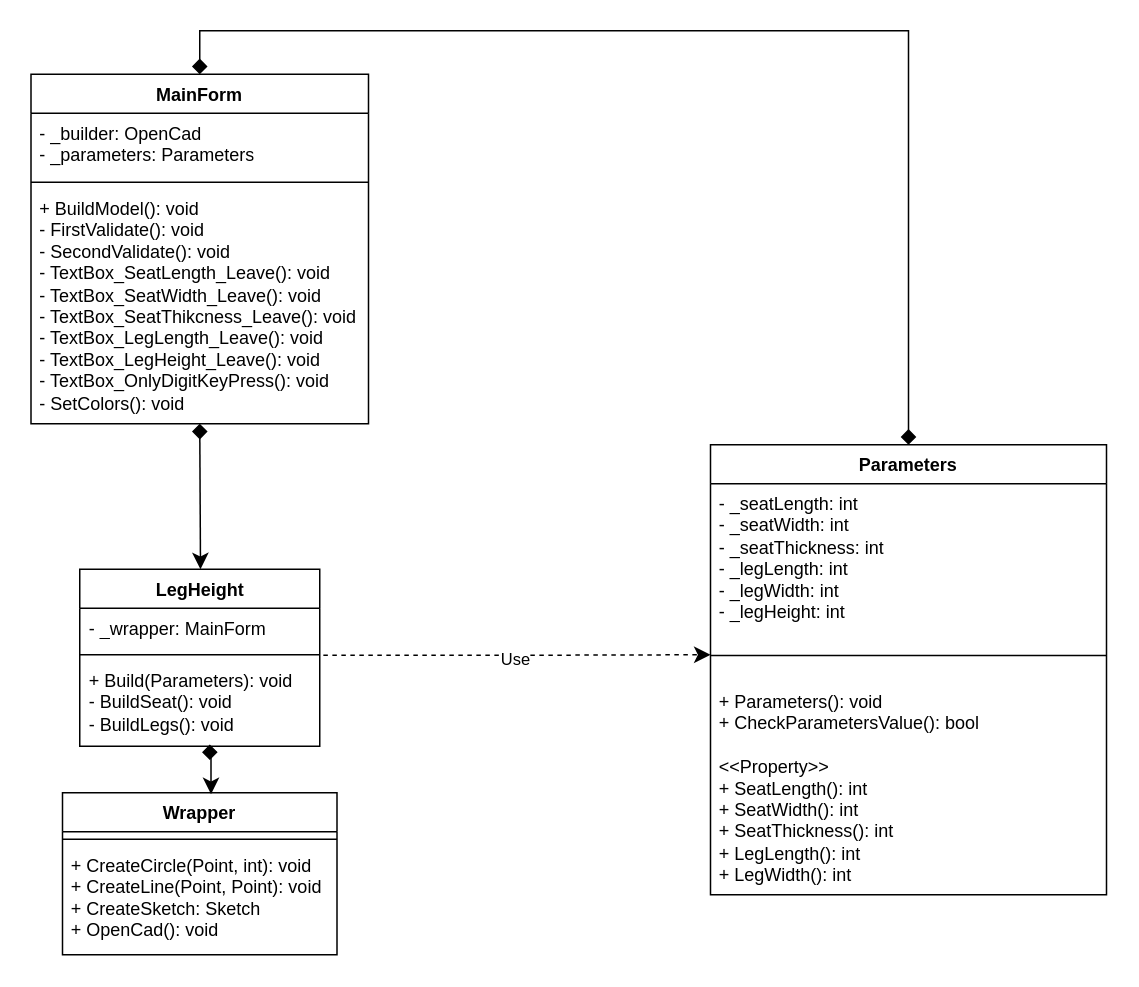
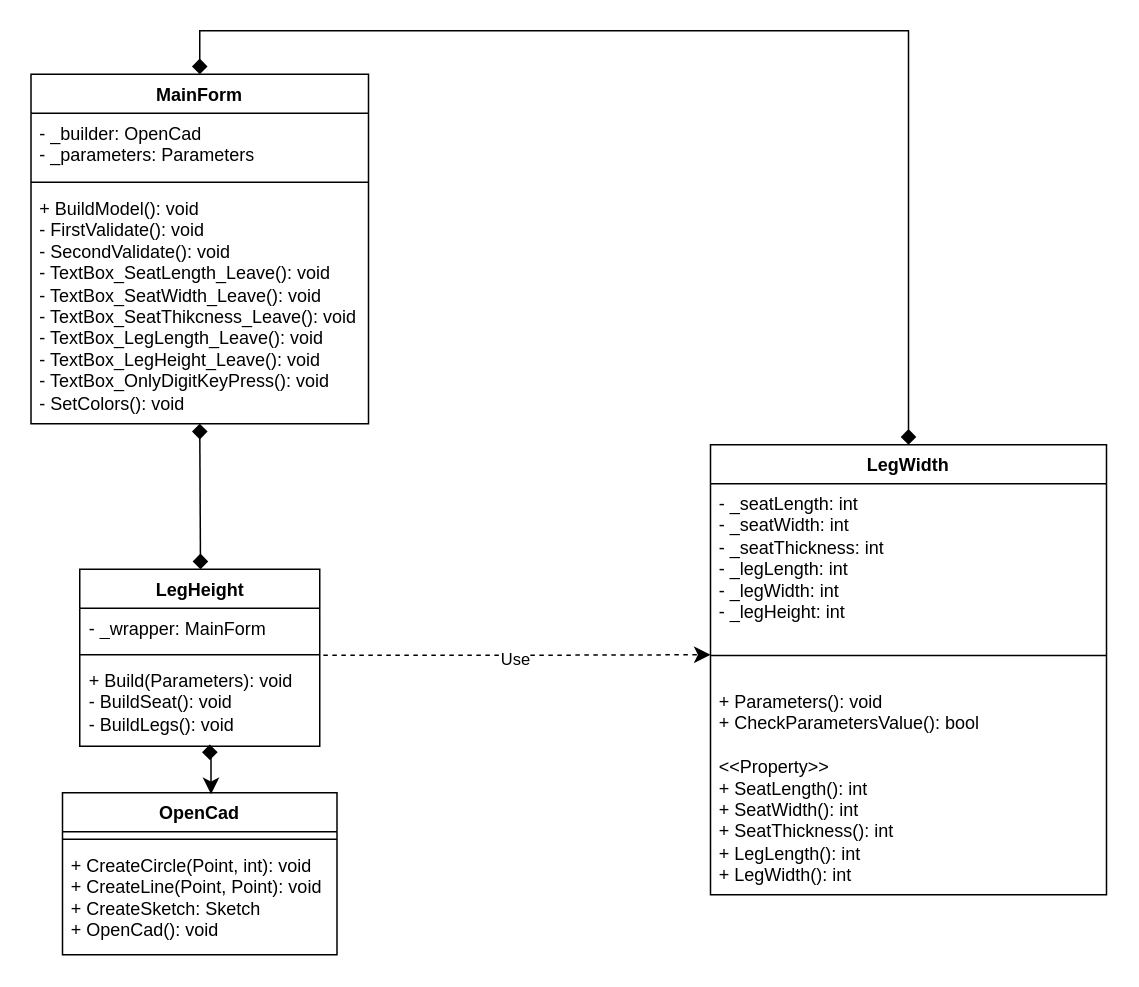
(908, 466) -> (908, 466)
(200, 555) -> (200, 554)
(200, 814) -> (200, 814)
